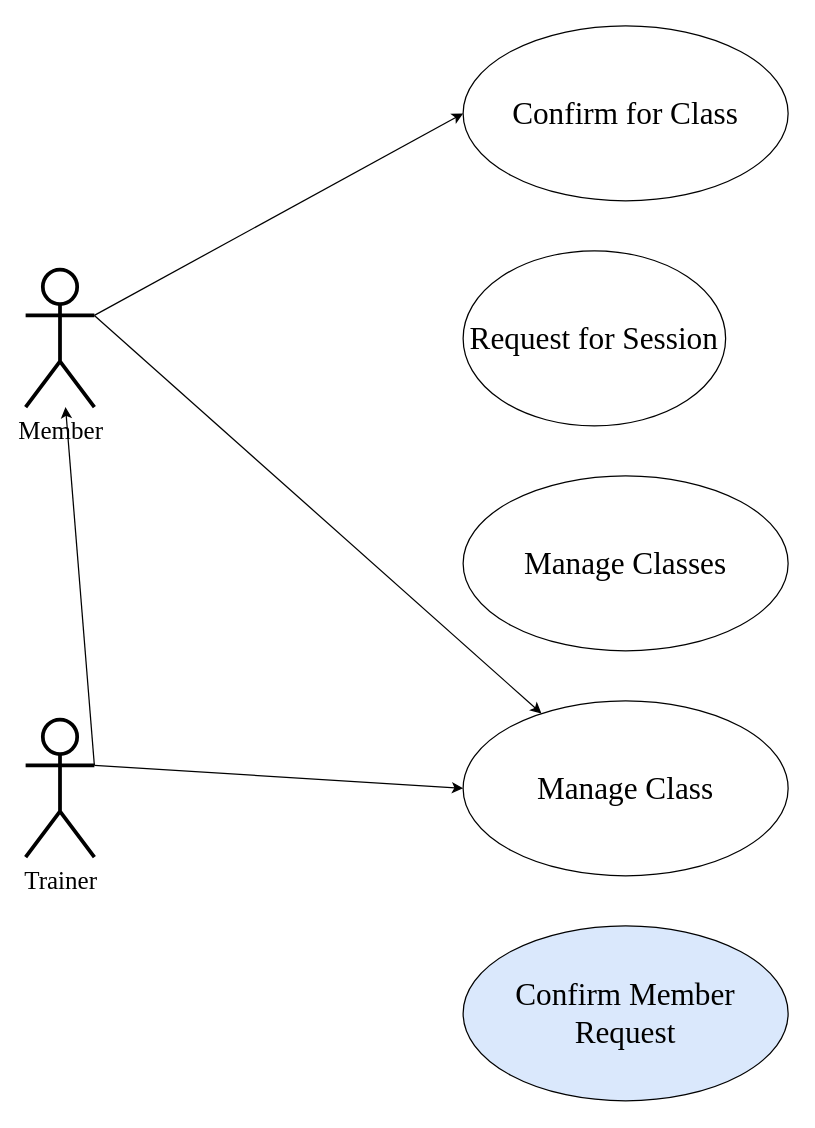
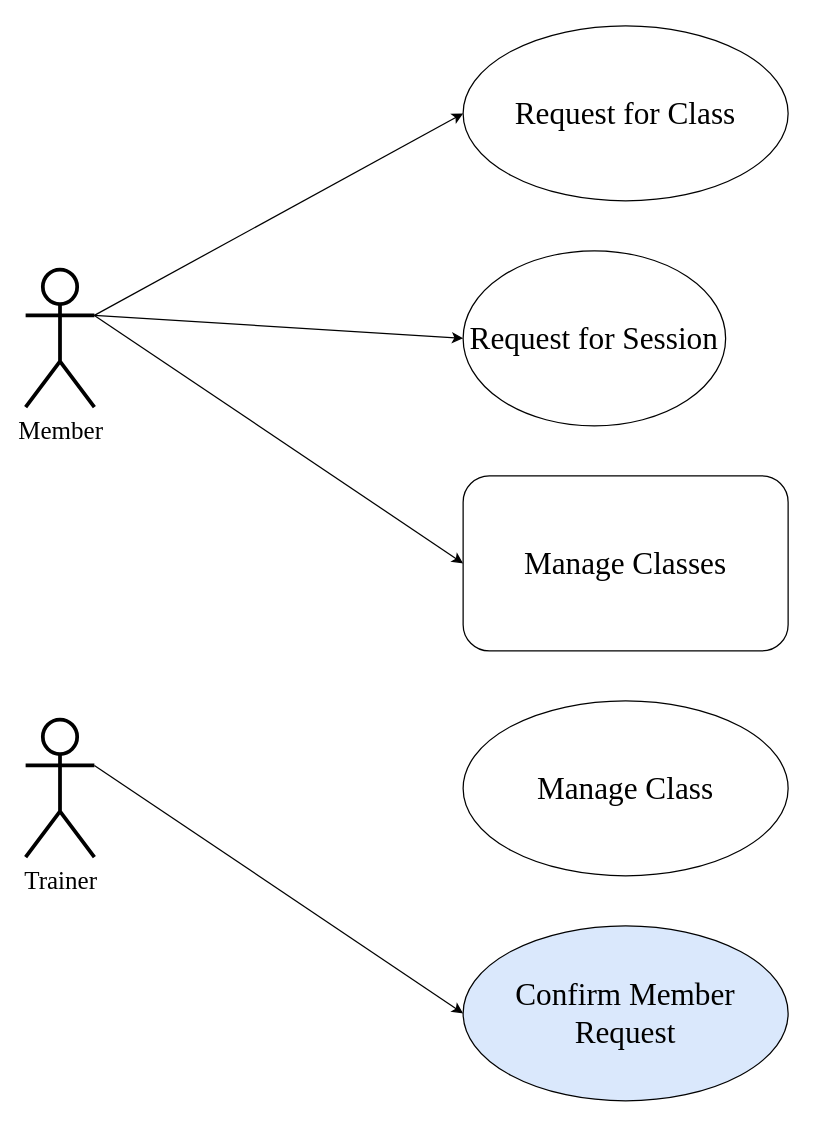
(626, 113) -> (626, 113)
none -> (277, 327)
(316, 513) -> (277, 438)
(626, 563) -> (626, 563)
(81, 600) -> (277, 888)
(276, 776) -> none
